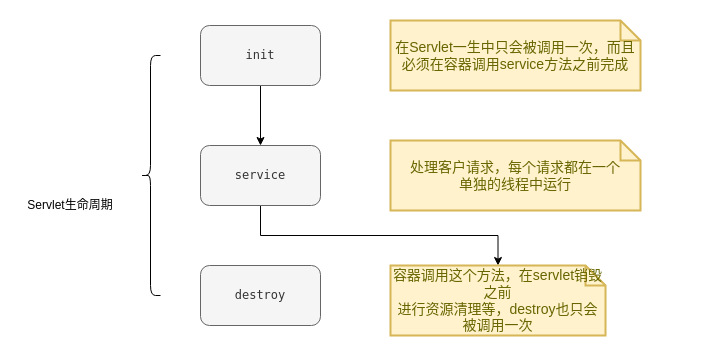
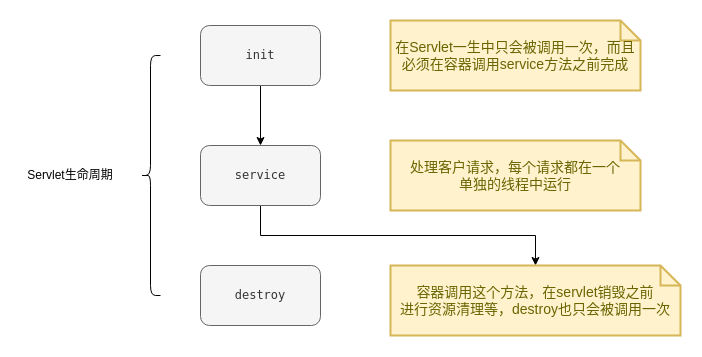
(71, 206) -> (71, 176)
(498, 301) -> (536, 301)
